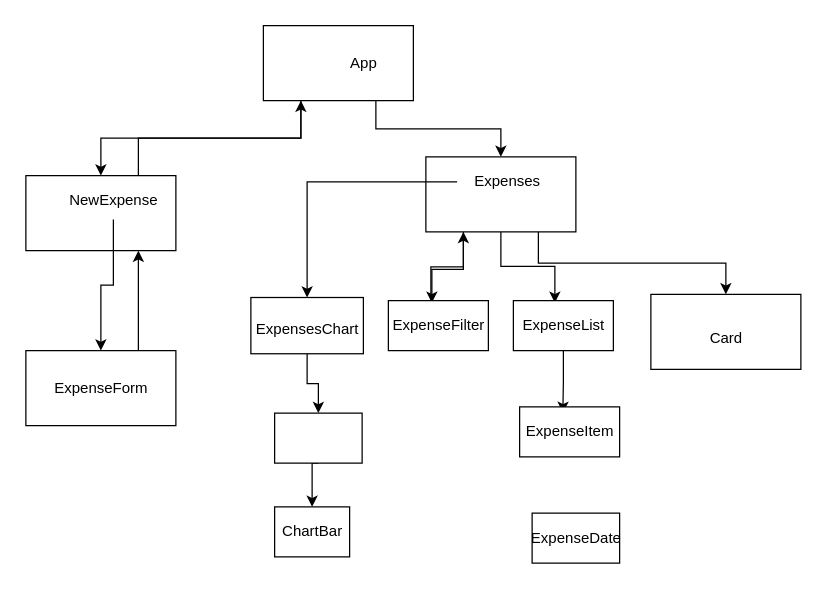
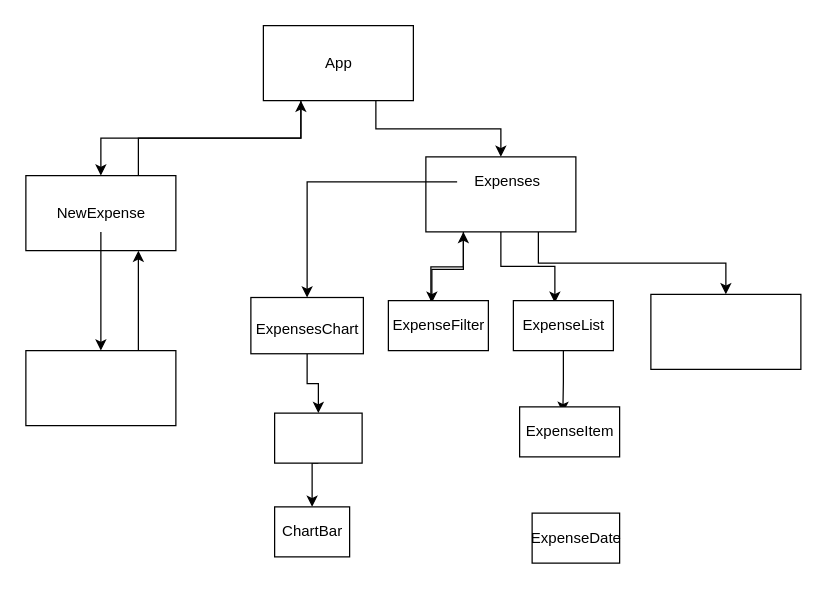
(363, 63) -> (338, 63)
(113, 201) -> (101, 213)
(726, 338) -> none
(101, 388) -> none
